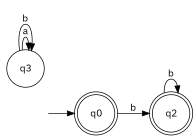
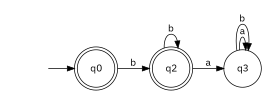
none -> (205, 69)
